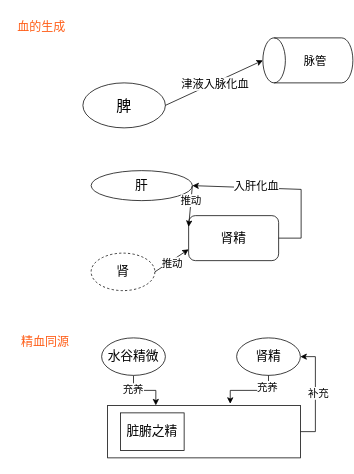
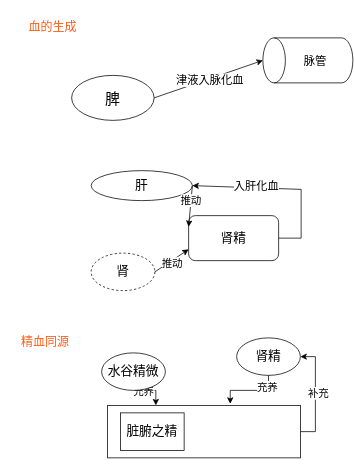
(42, 27) -> (53, 27)
(124, 105) -> (113, 98)
(134, 357) -> (134, 372)
